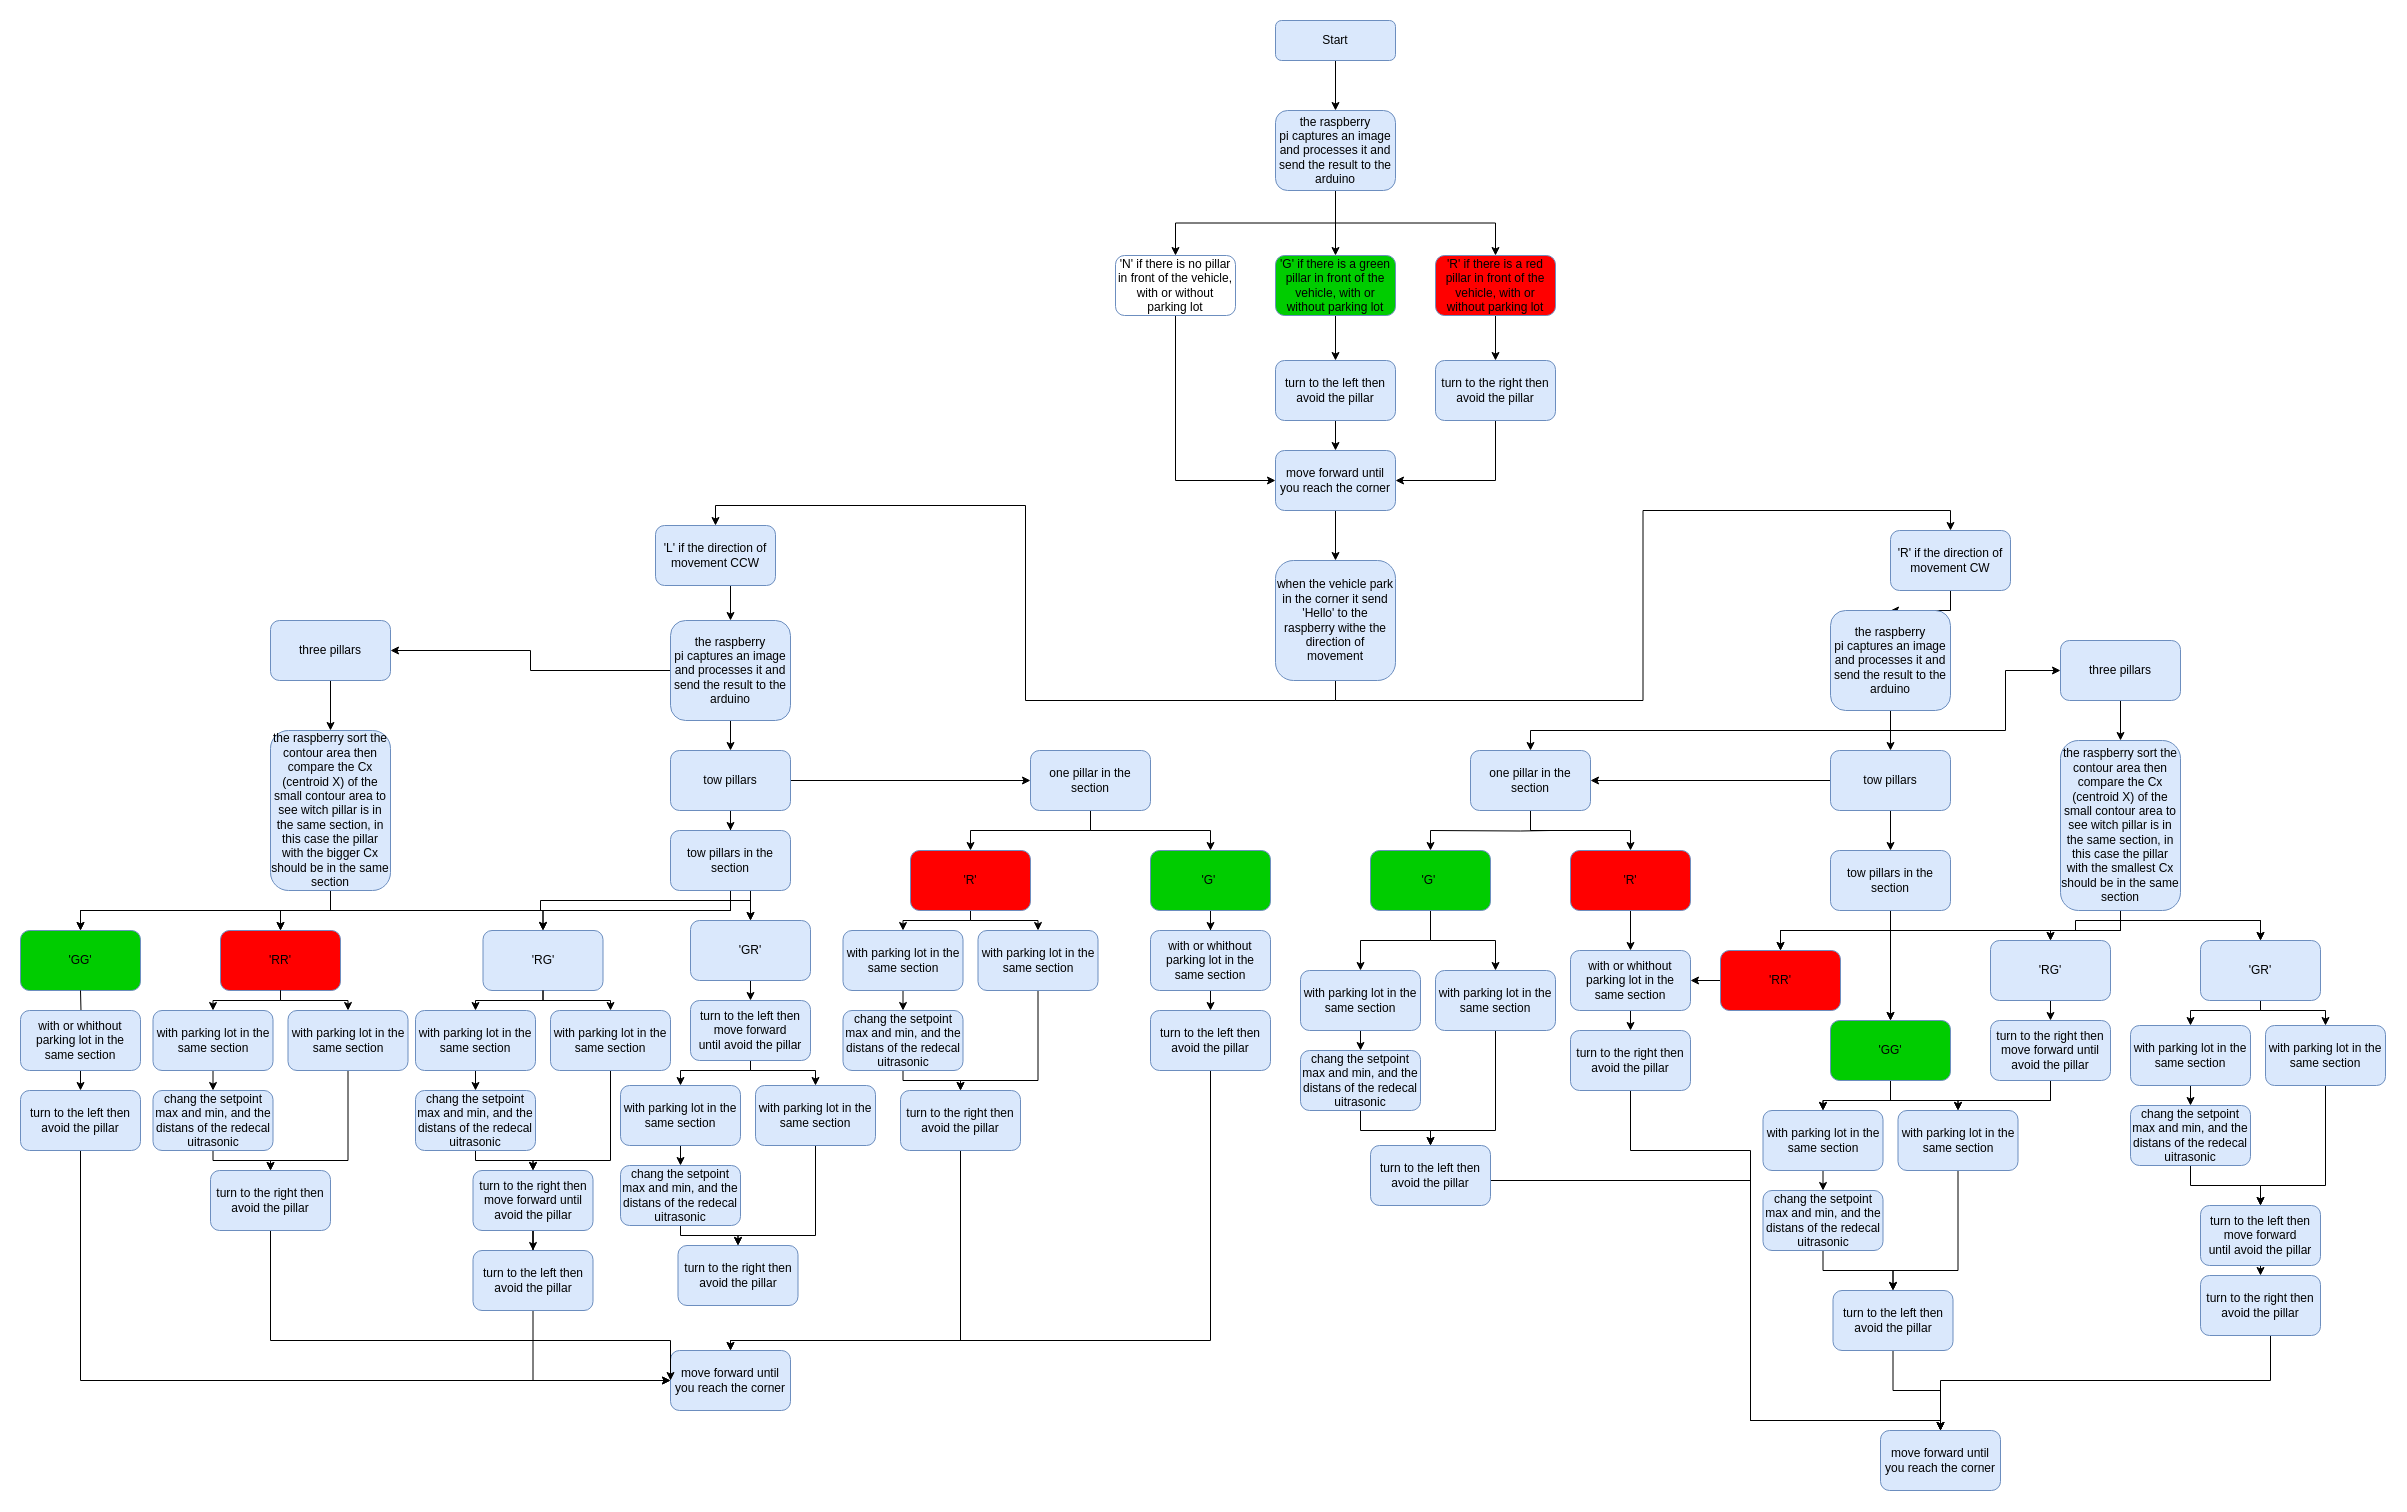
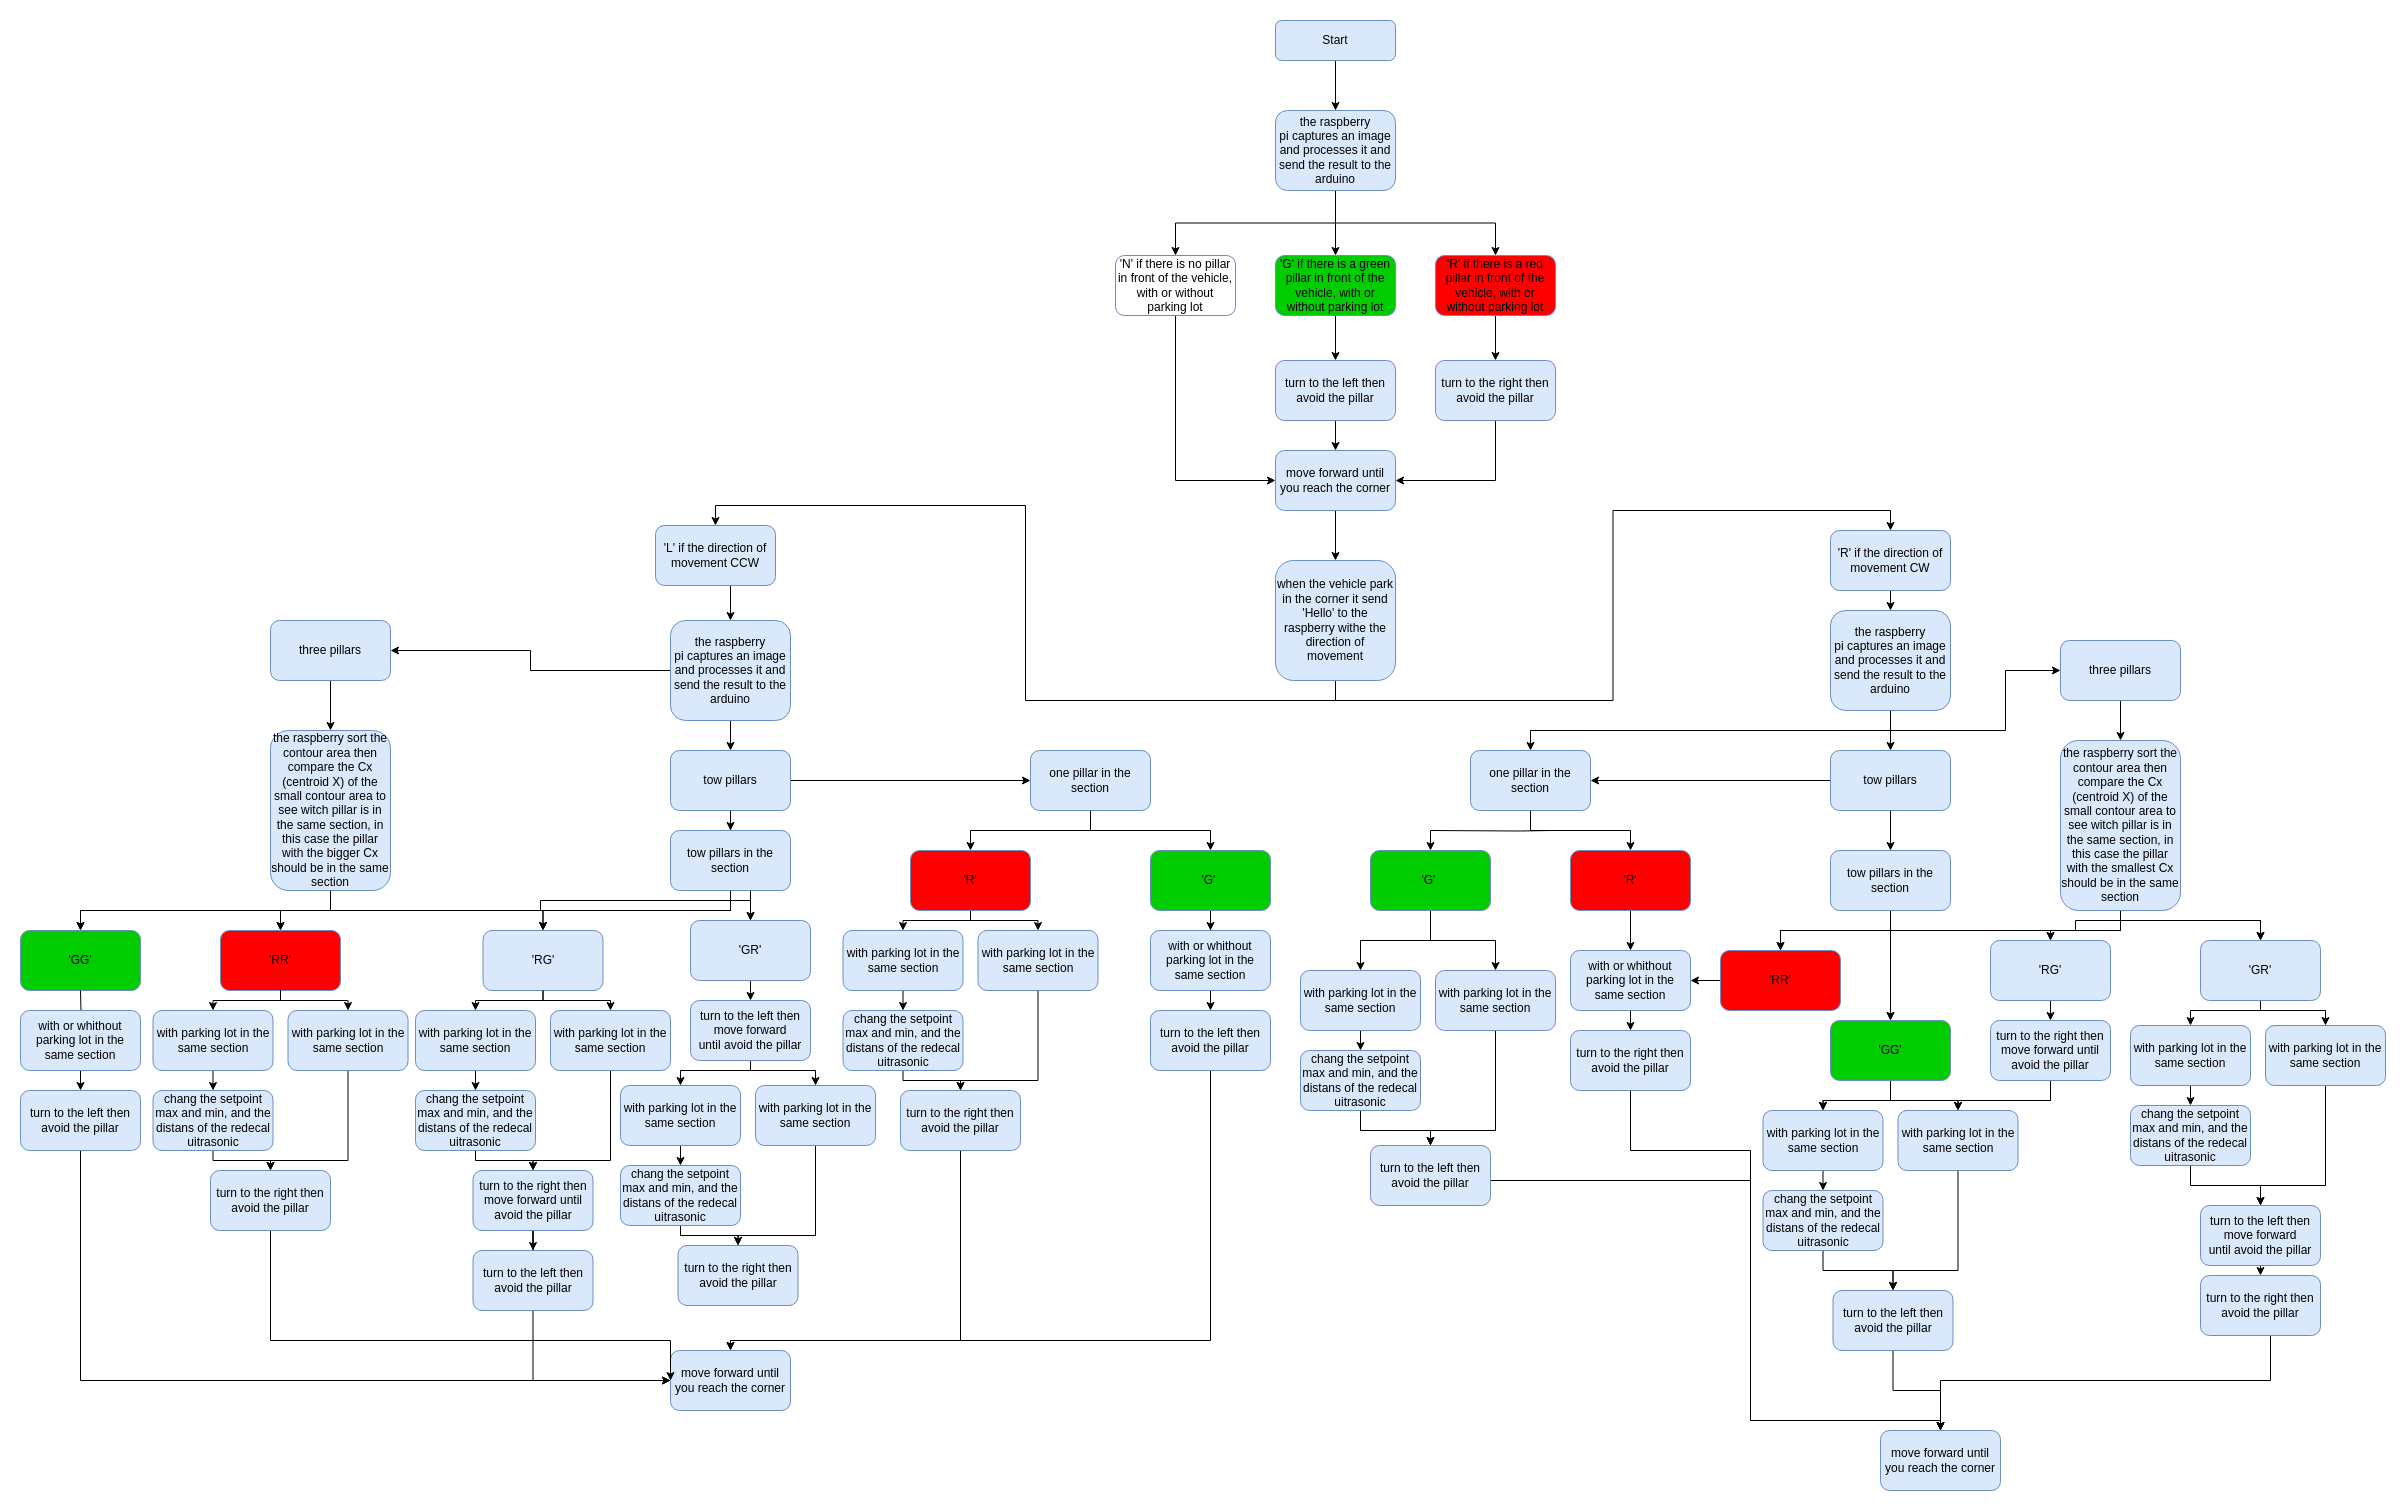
(1951, 561) -> (1891, 561)
